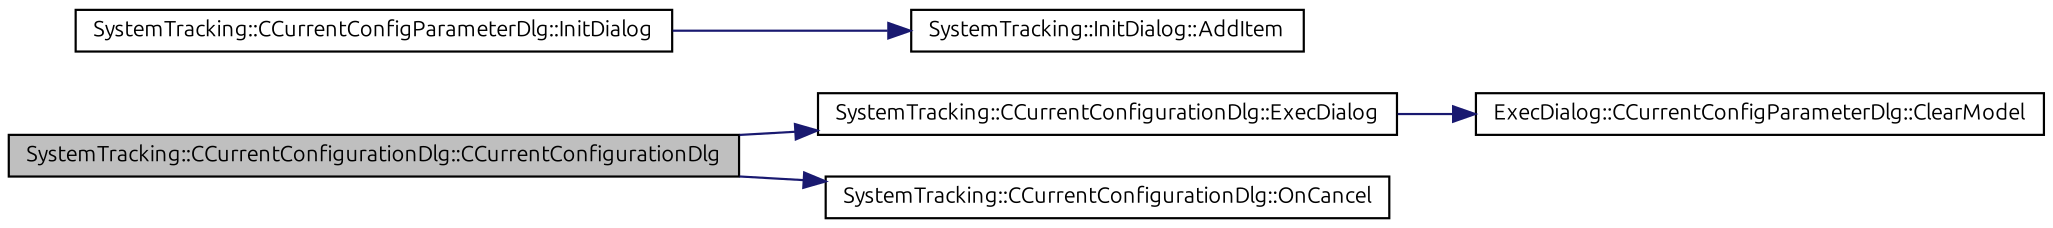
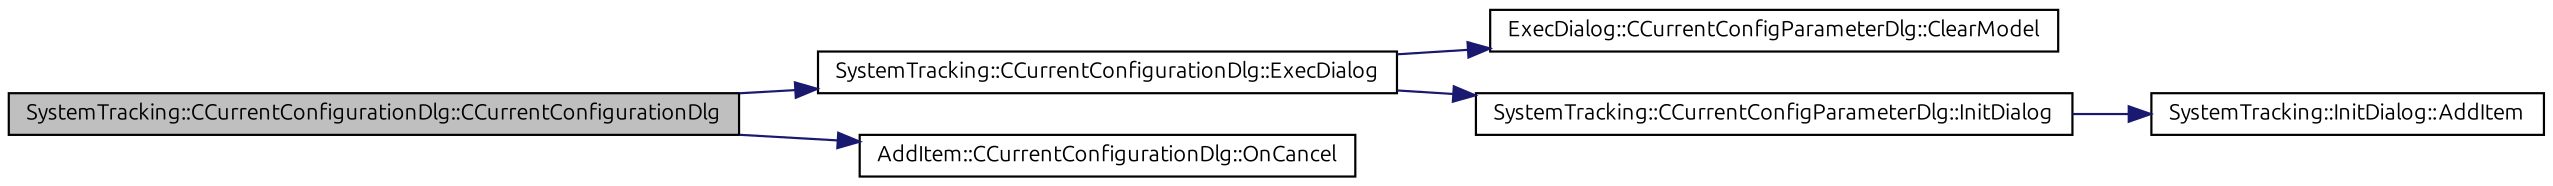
none -> (1425, 92)
(1107, 197) -> (1107, 156)
